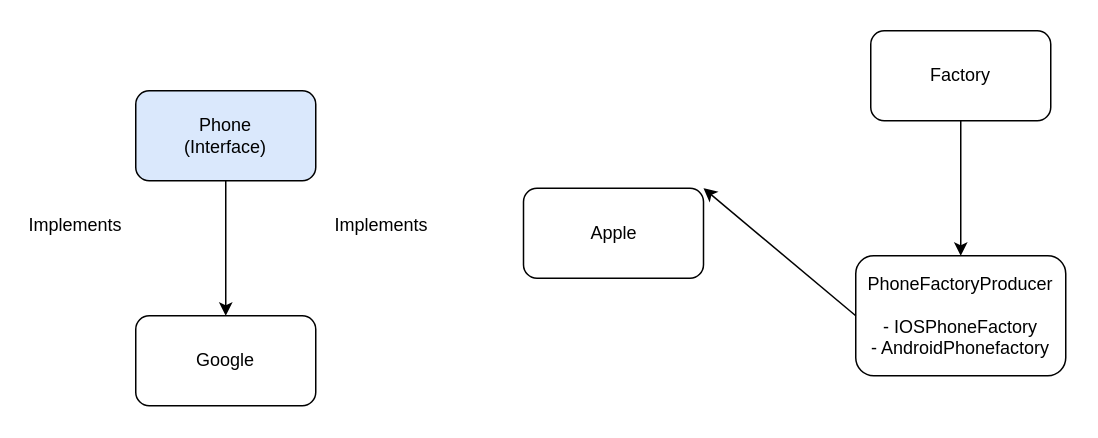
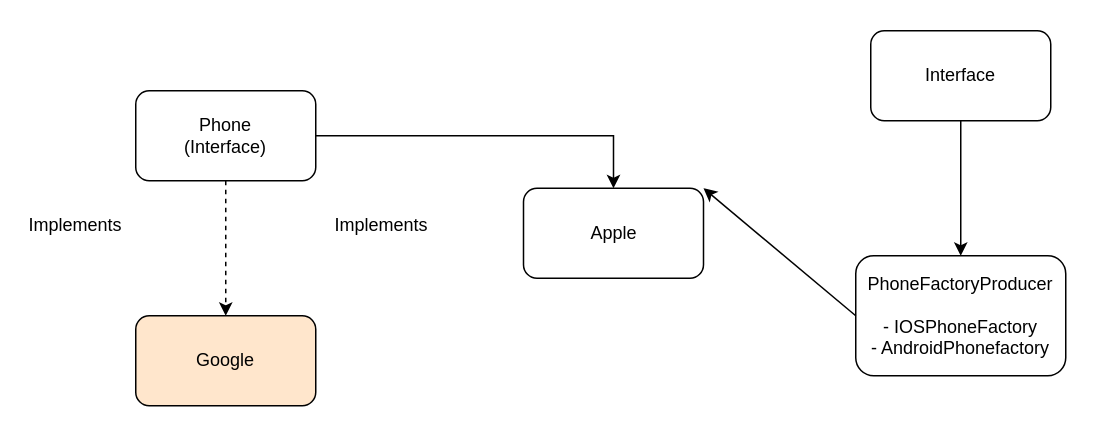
(961, 76) -> (961, 76)
(226, 136) -> (226, 136)
none -> (485, 136)
(226, 244) -> (226, 244)
(226, 361) -> (226, 361)
